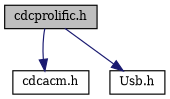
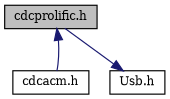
(43, 44) -> (59, 56)
